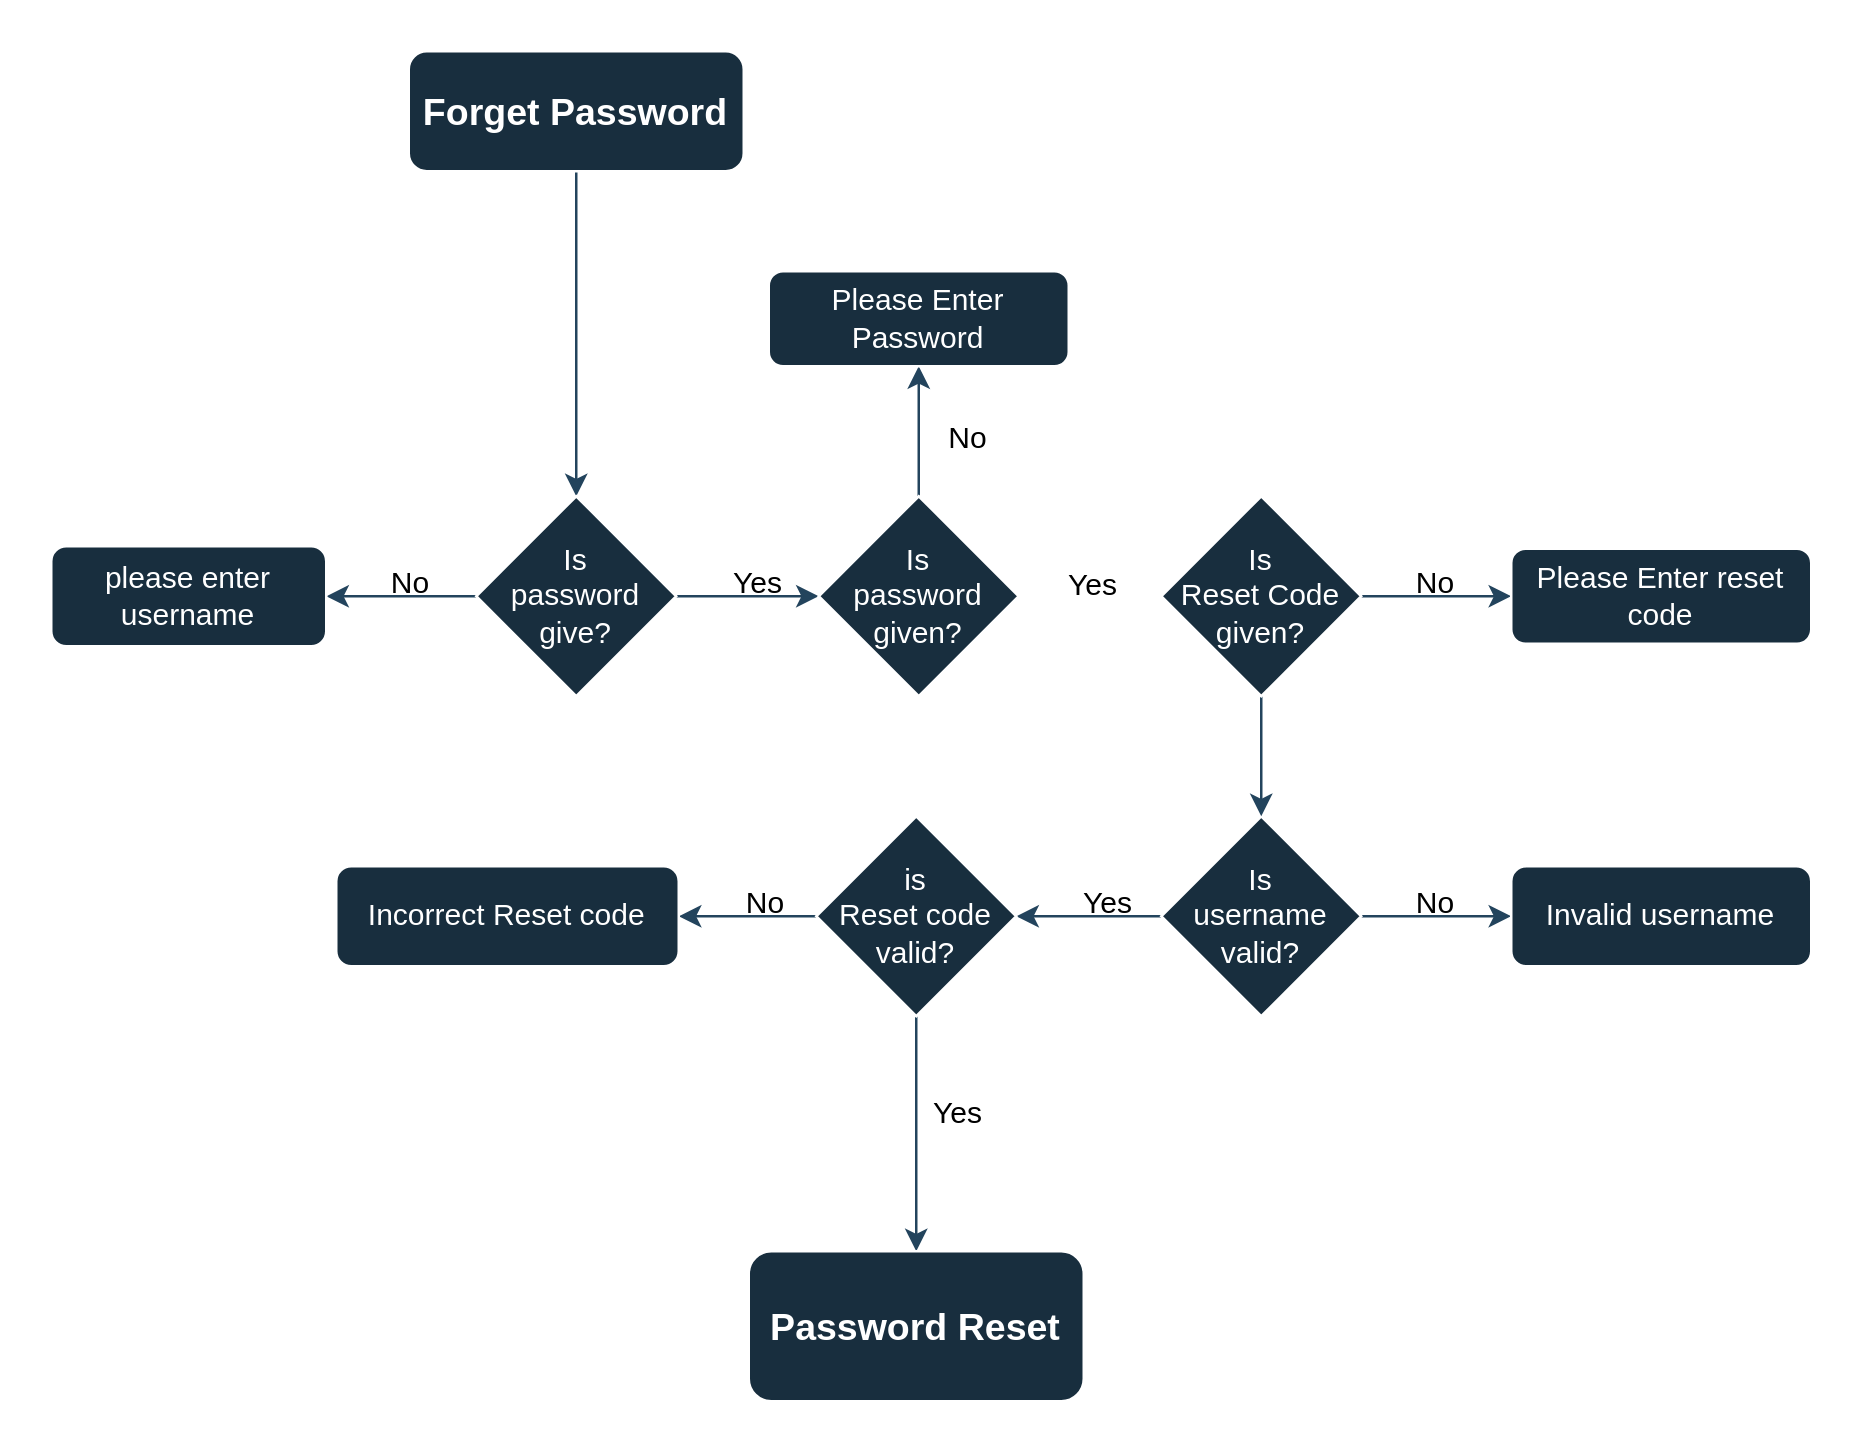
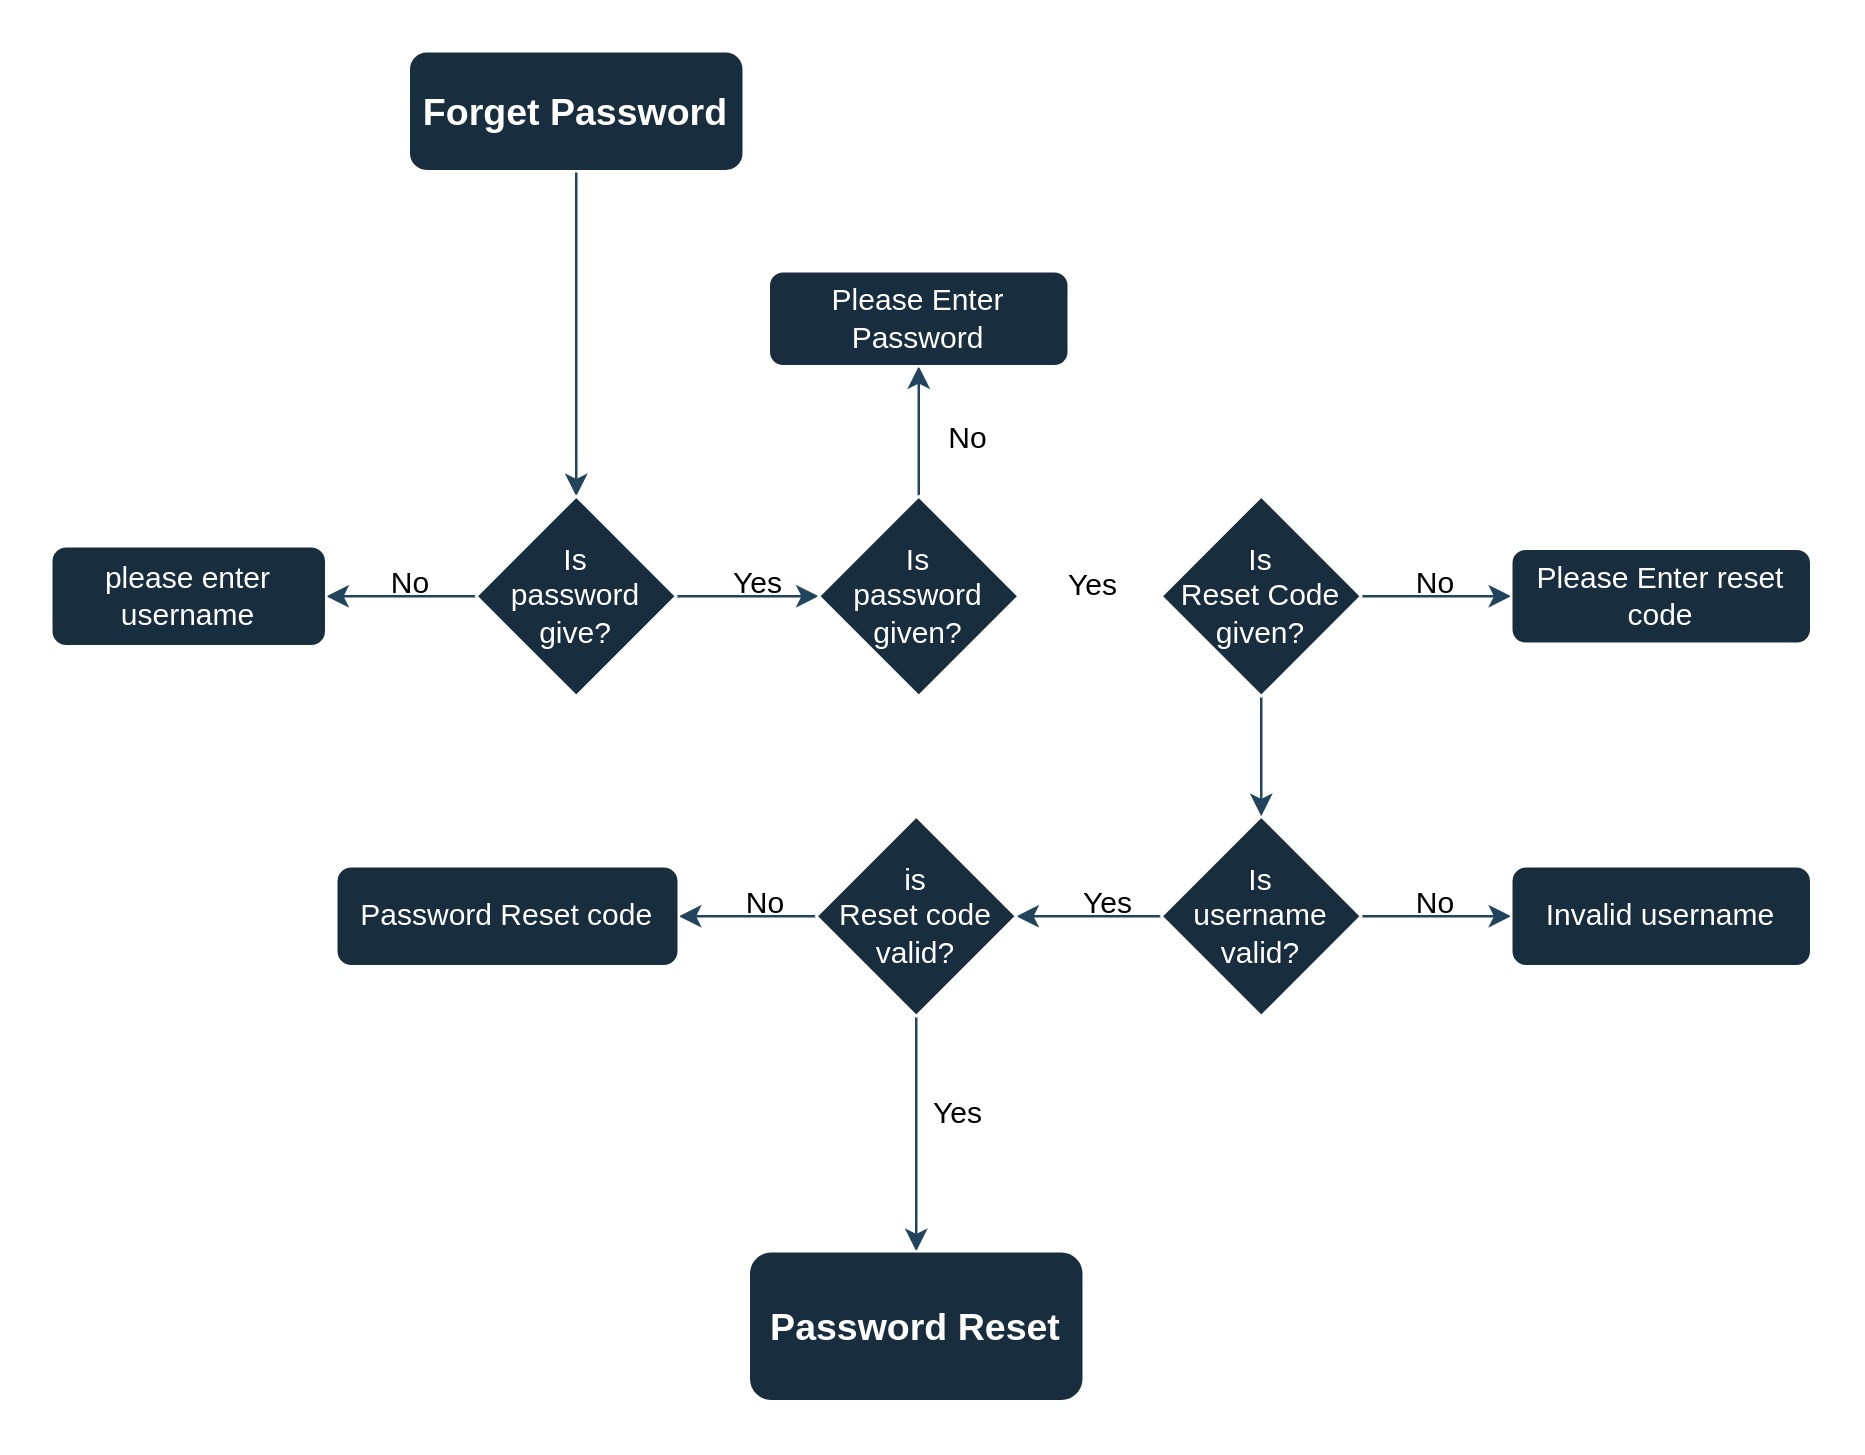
(508, 916) -> (508, 916)
